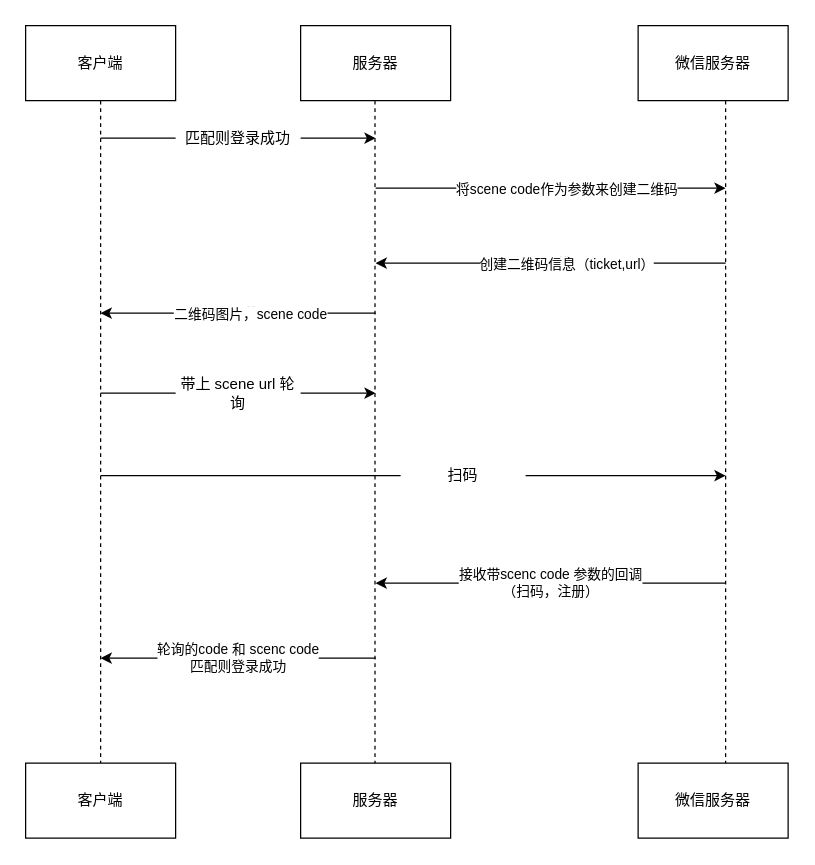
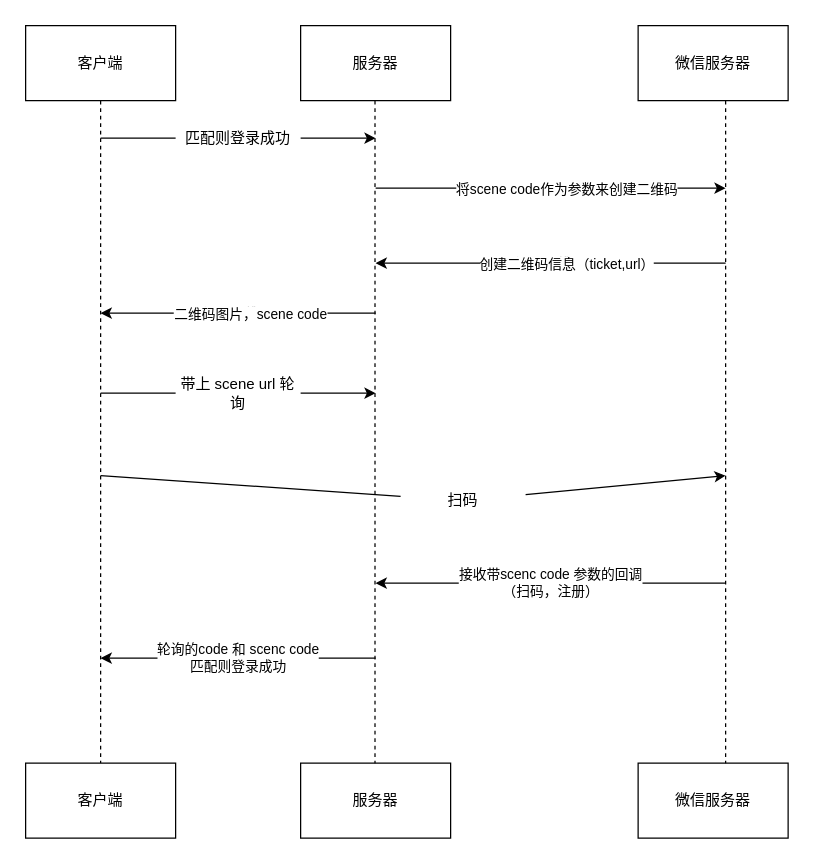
(463, 476) -> (463, 501)
